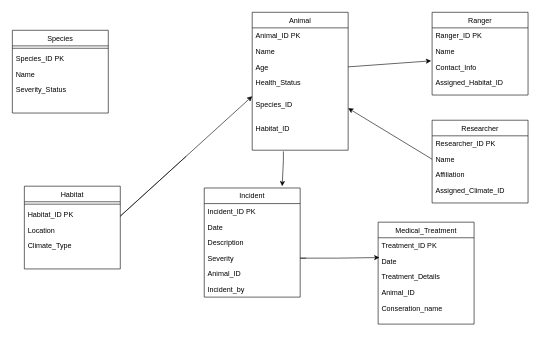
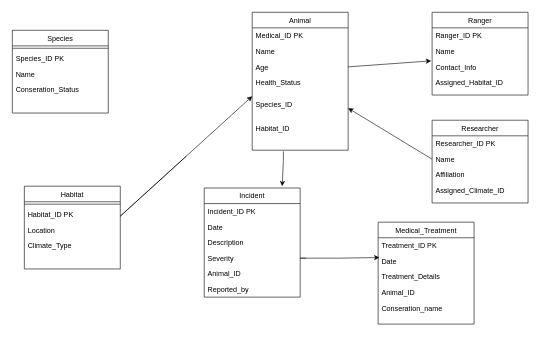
(277, 36) -> (279, 36)
(45, 90) -> (51, 90)
(229, 290) -> (230, 290)
